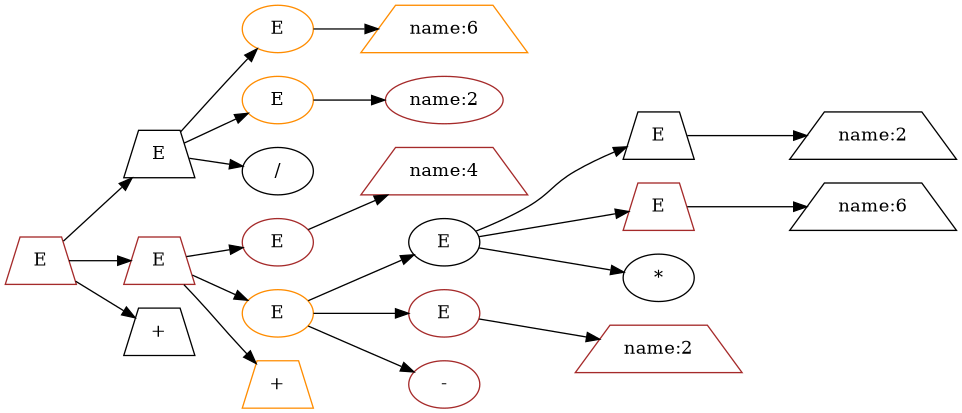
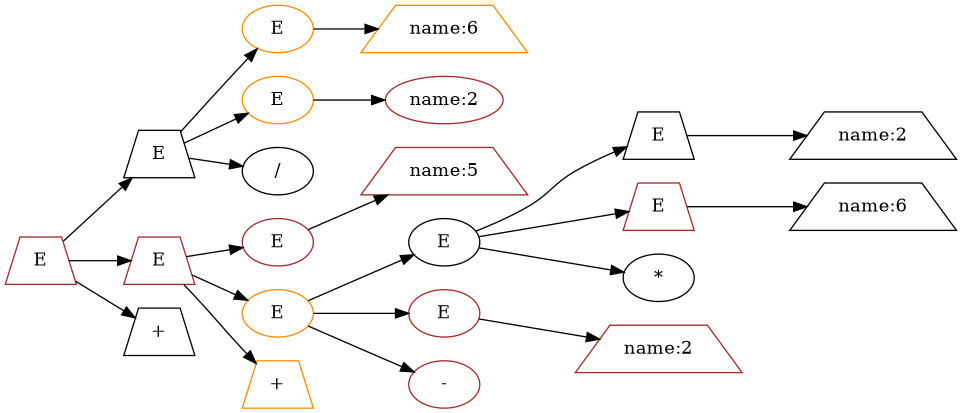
(444, 171) -> (444, 171)
